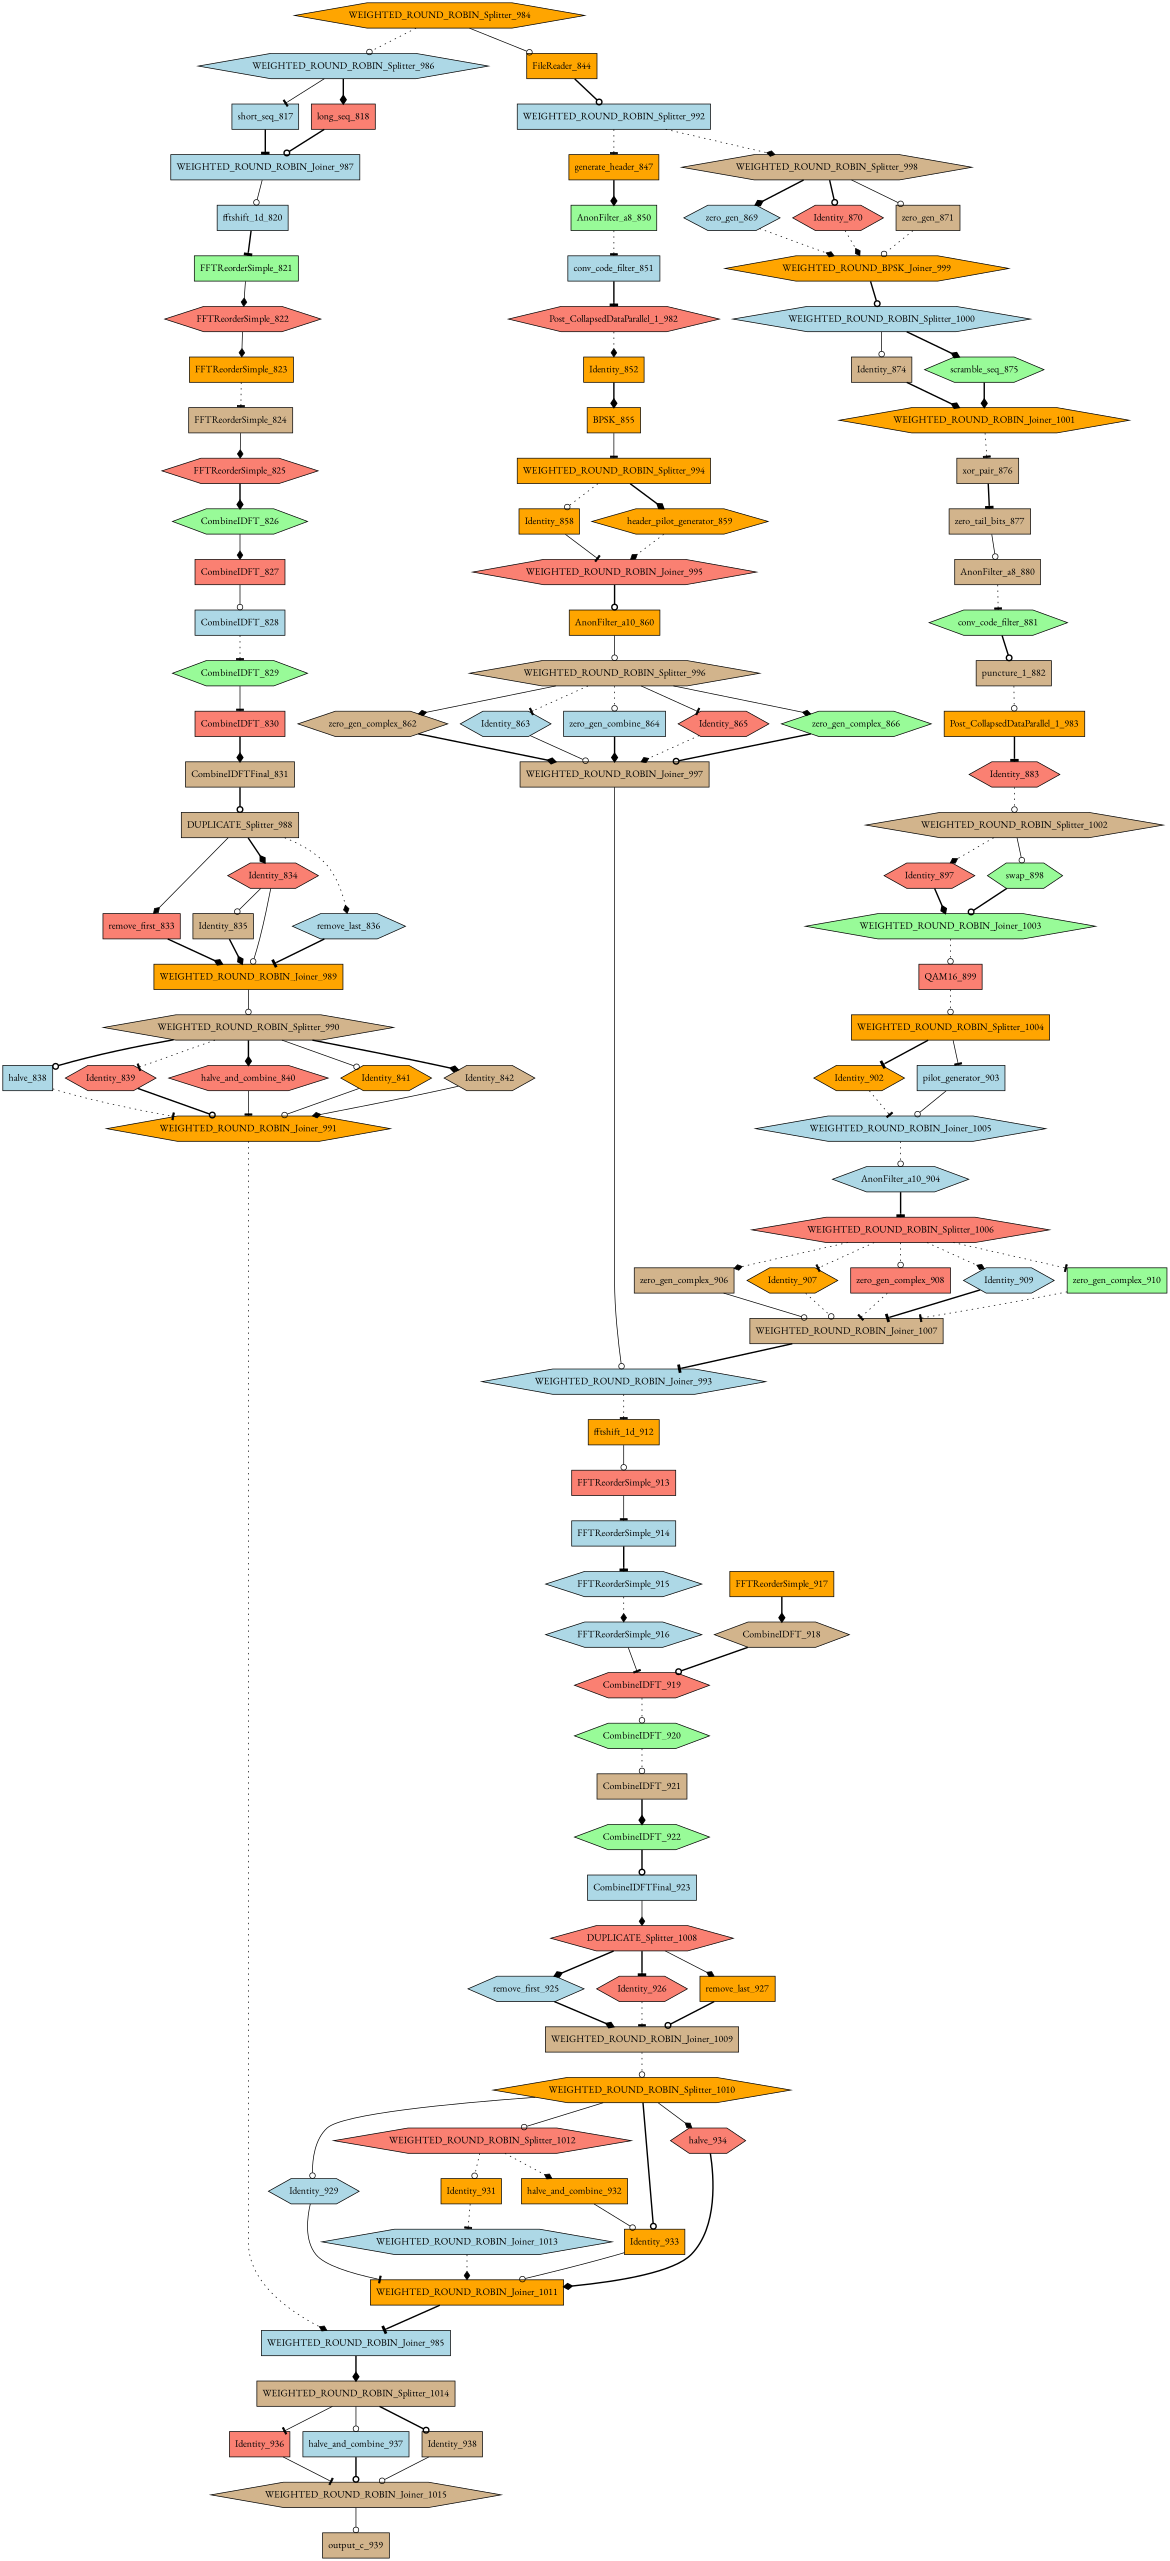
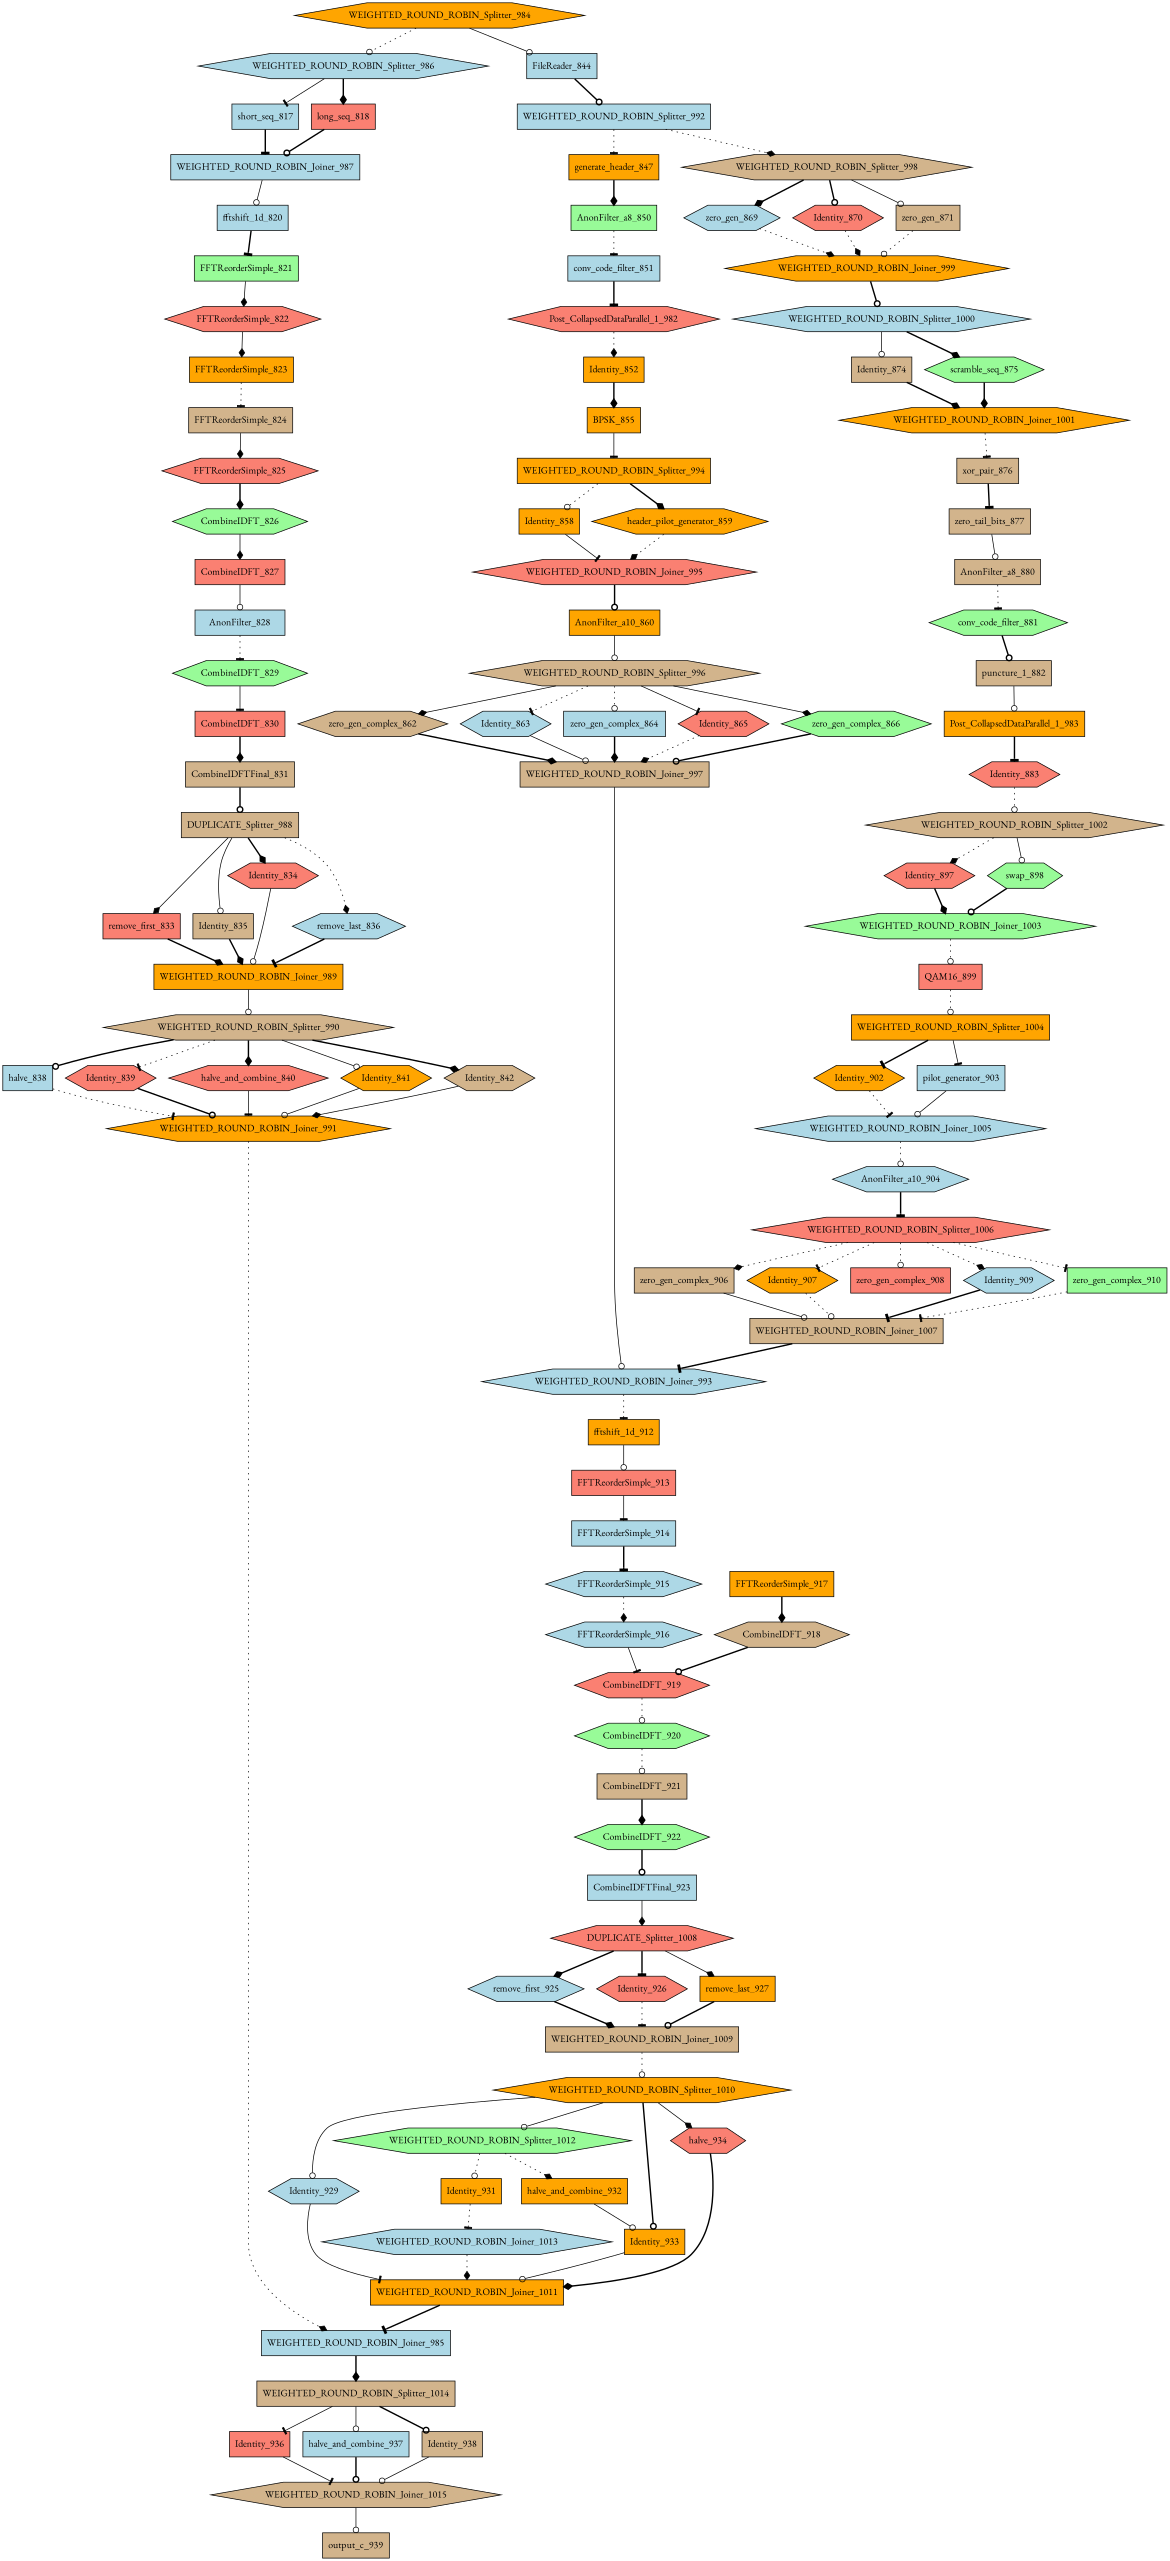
(562, 66) -> (562, 66)
(867, 268) -> (867, 268)
(240, 623) -> (240, 623)
(1014, 696) -> (1014, 696)
(615, 724) -> (615, 724)
(250, 899) -> (220, 872)
(875, 1305) -> none
(482, 2141) -> (482, 2141)
